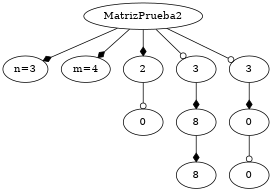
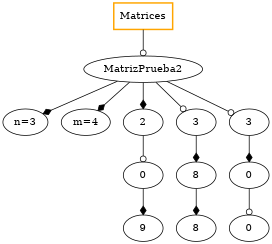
none -> (143, 16)
none -> (143, 228)
